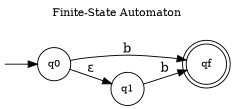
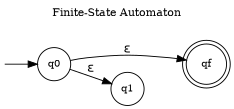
(128, 49) -> (128, 49)
(161, 78) -> none
